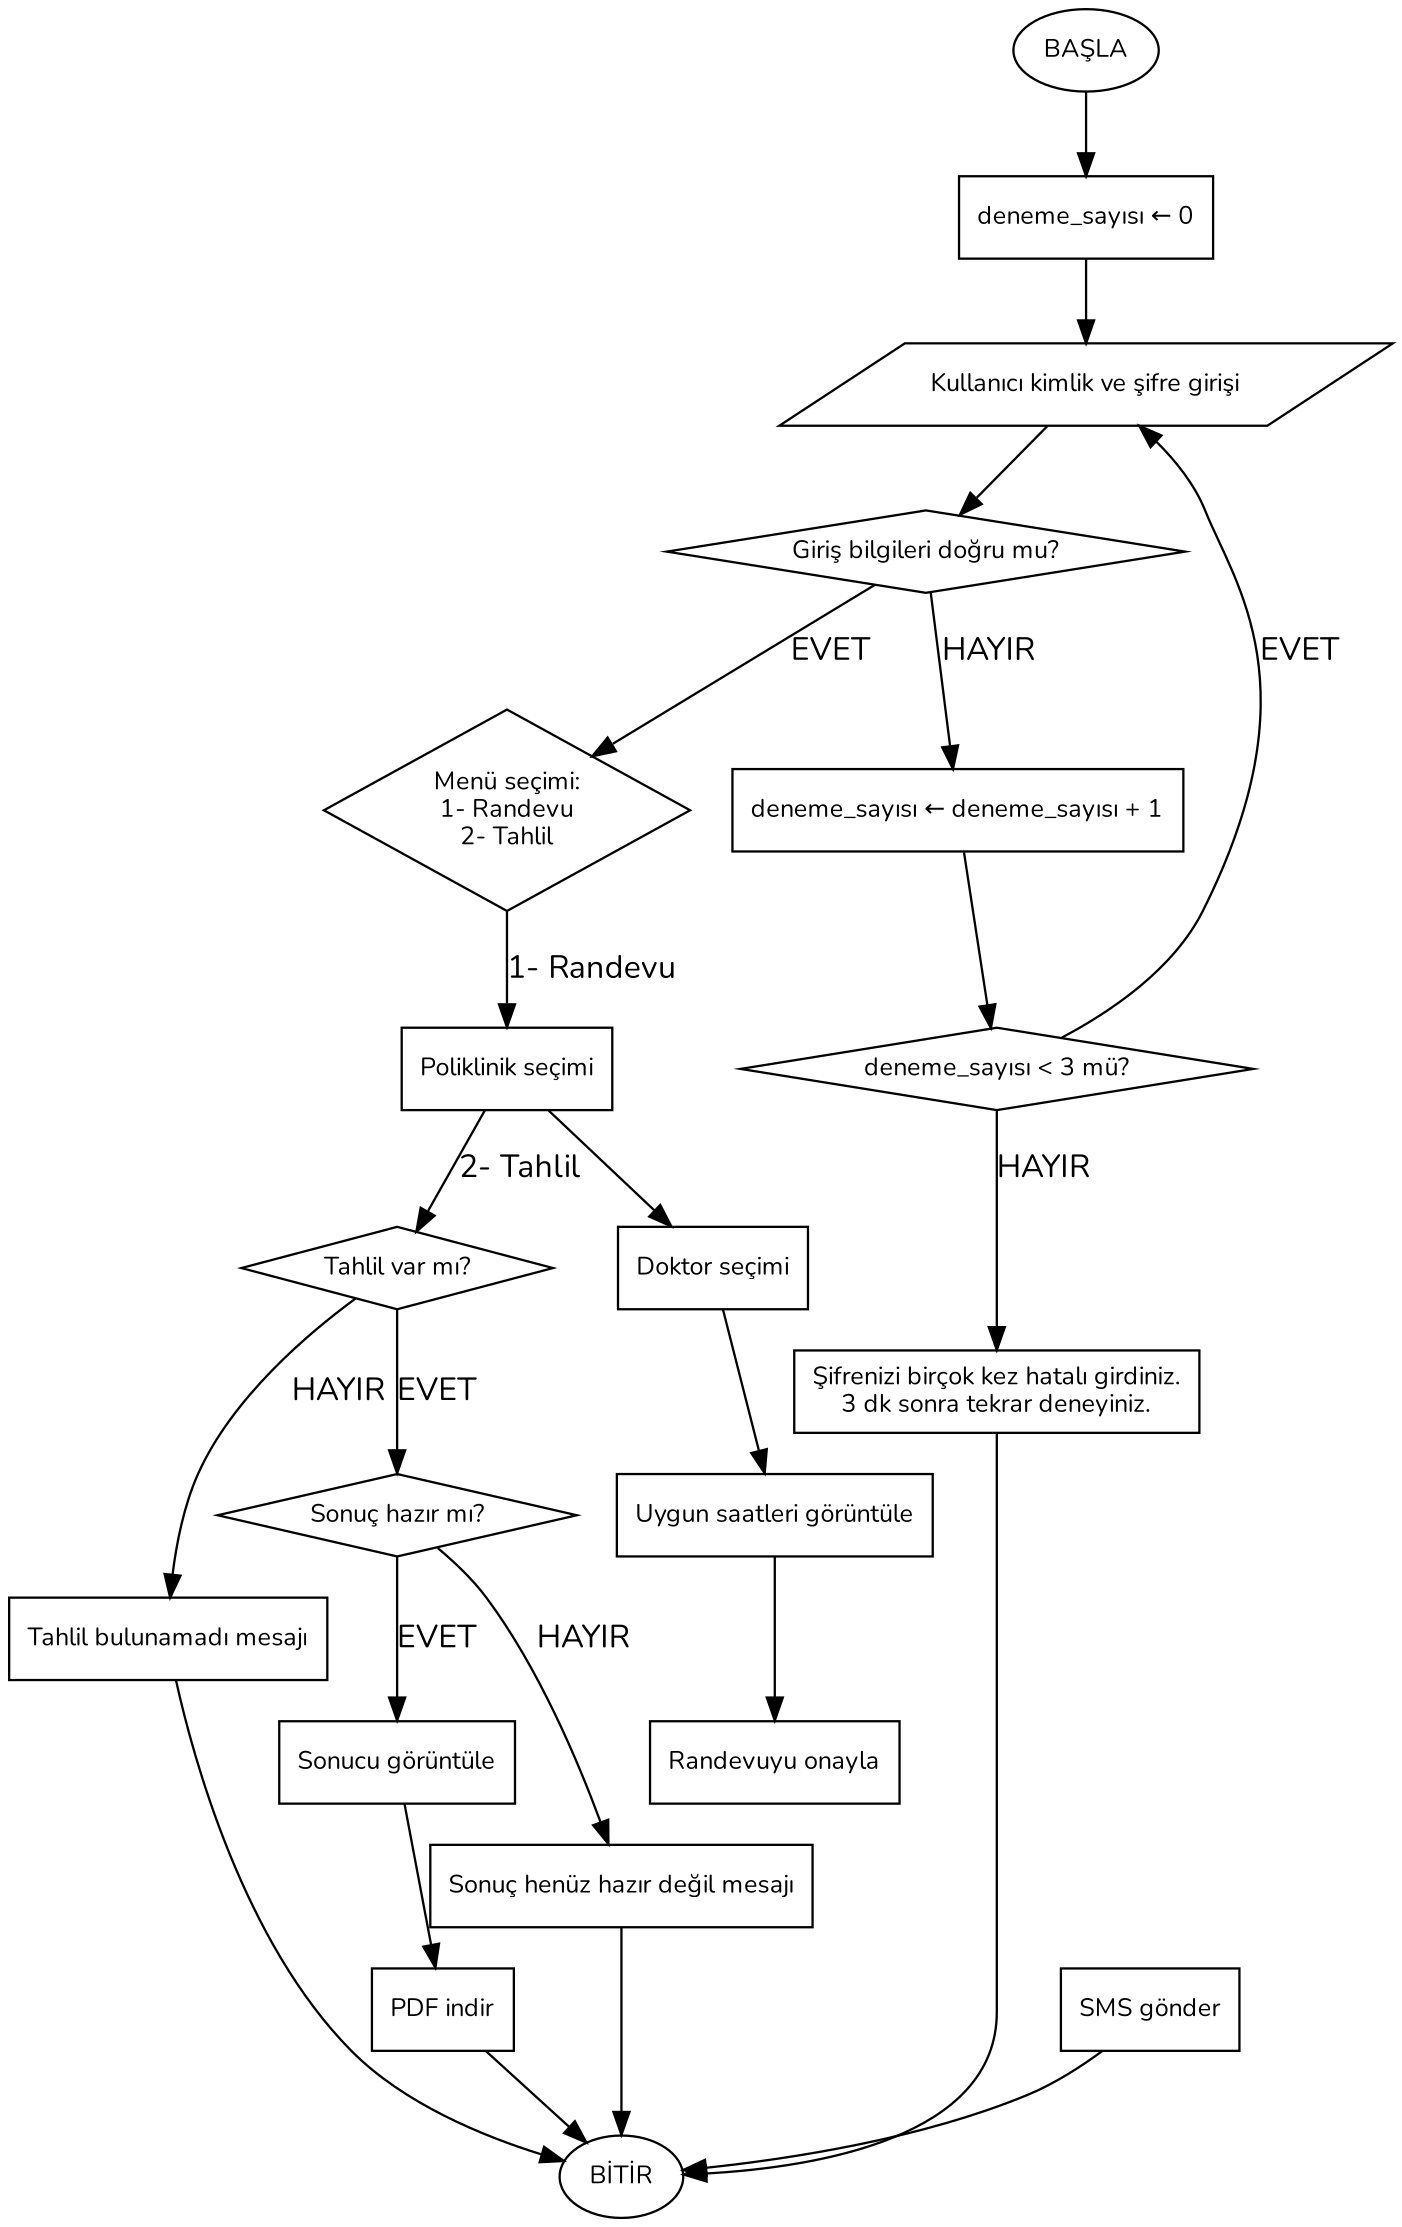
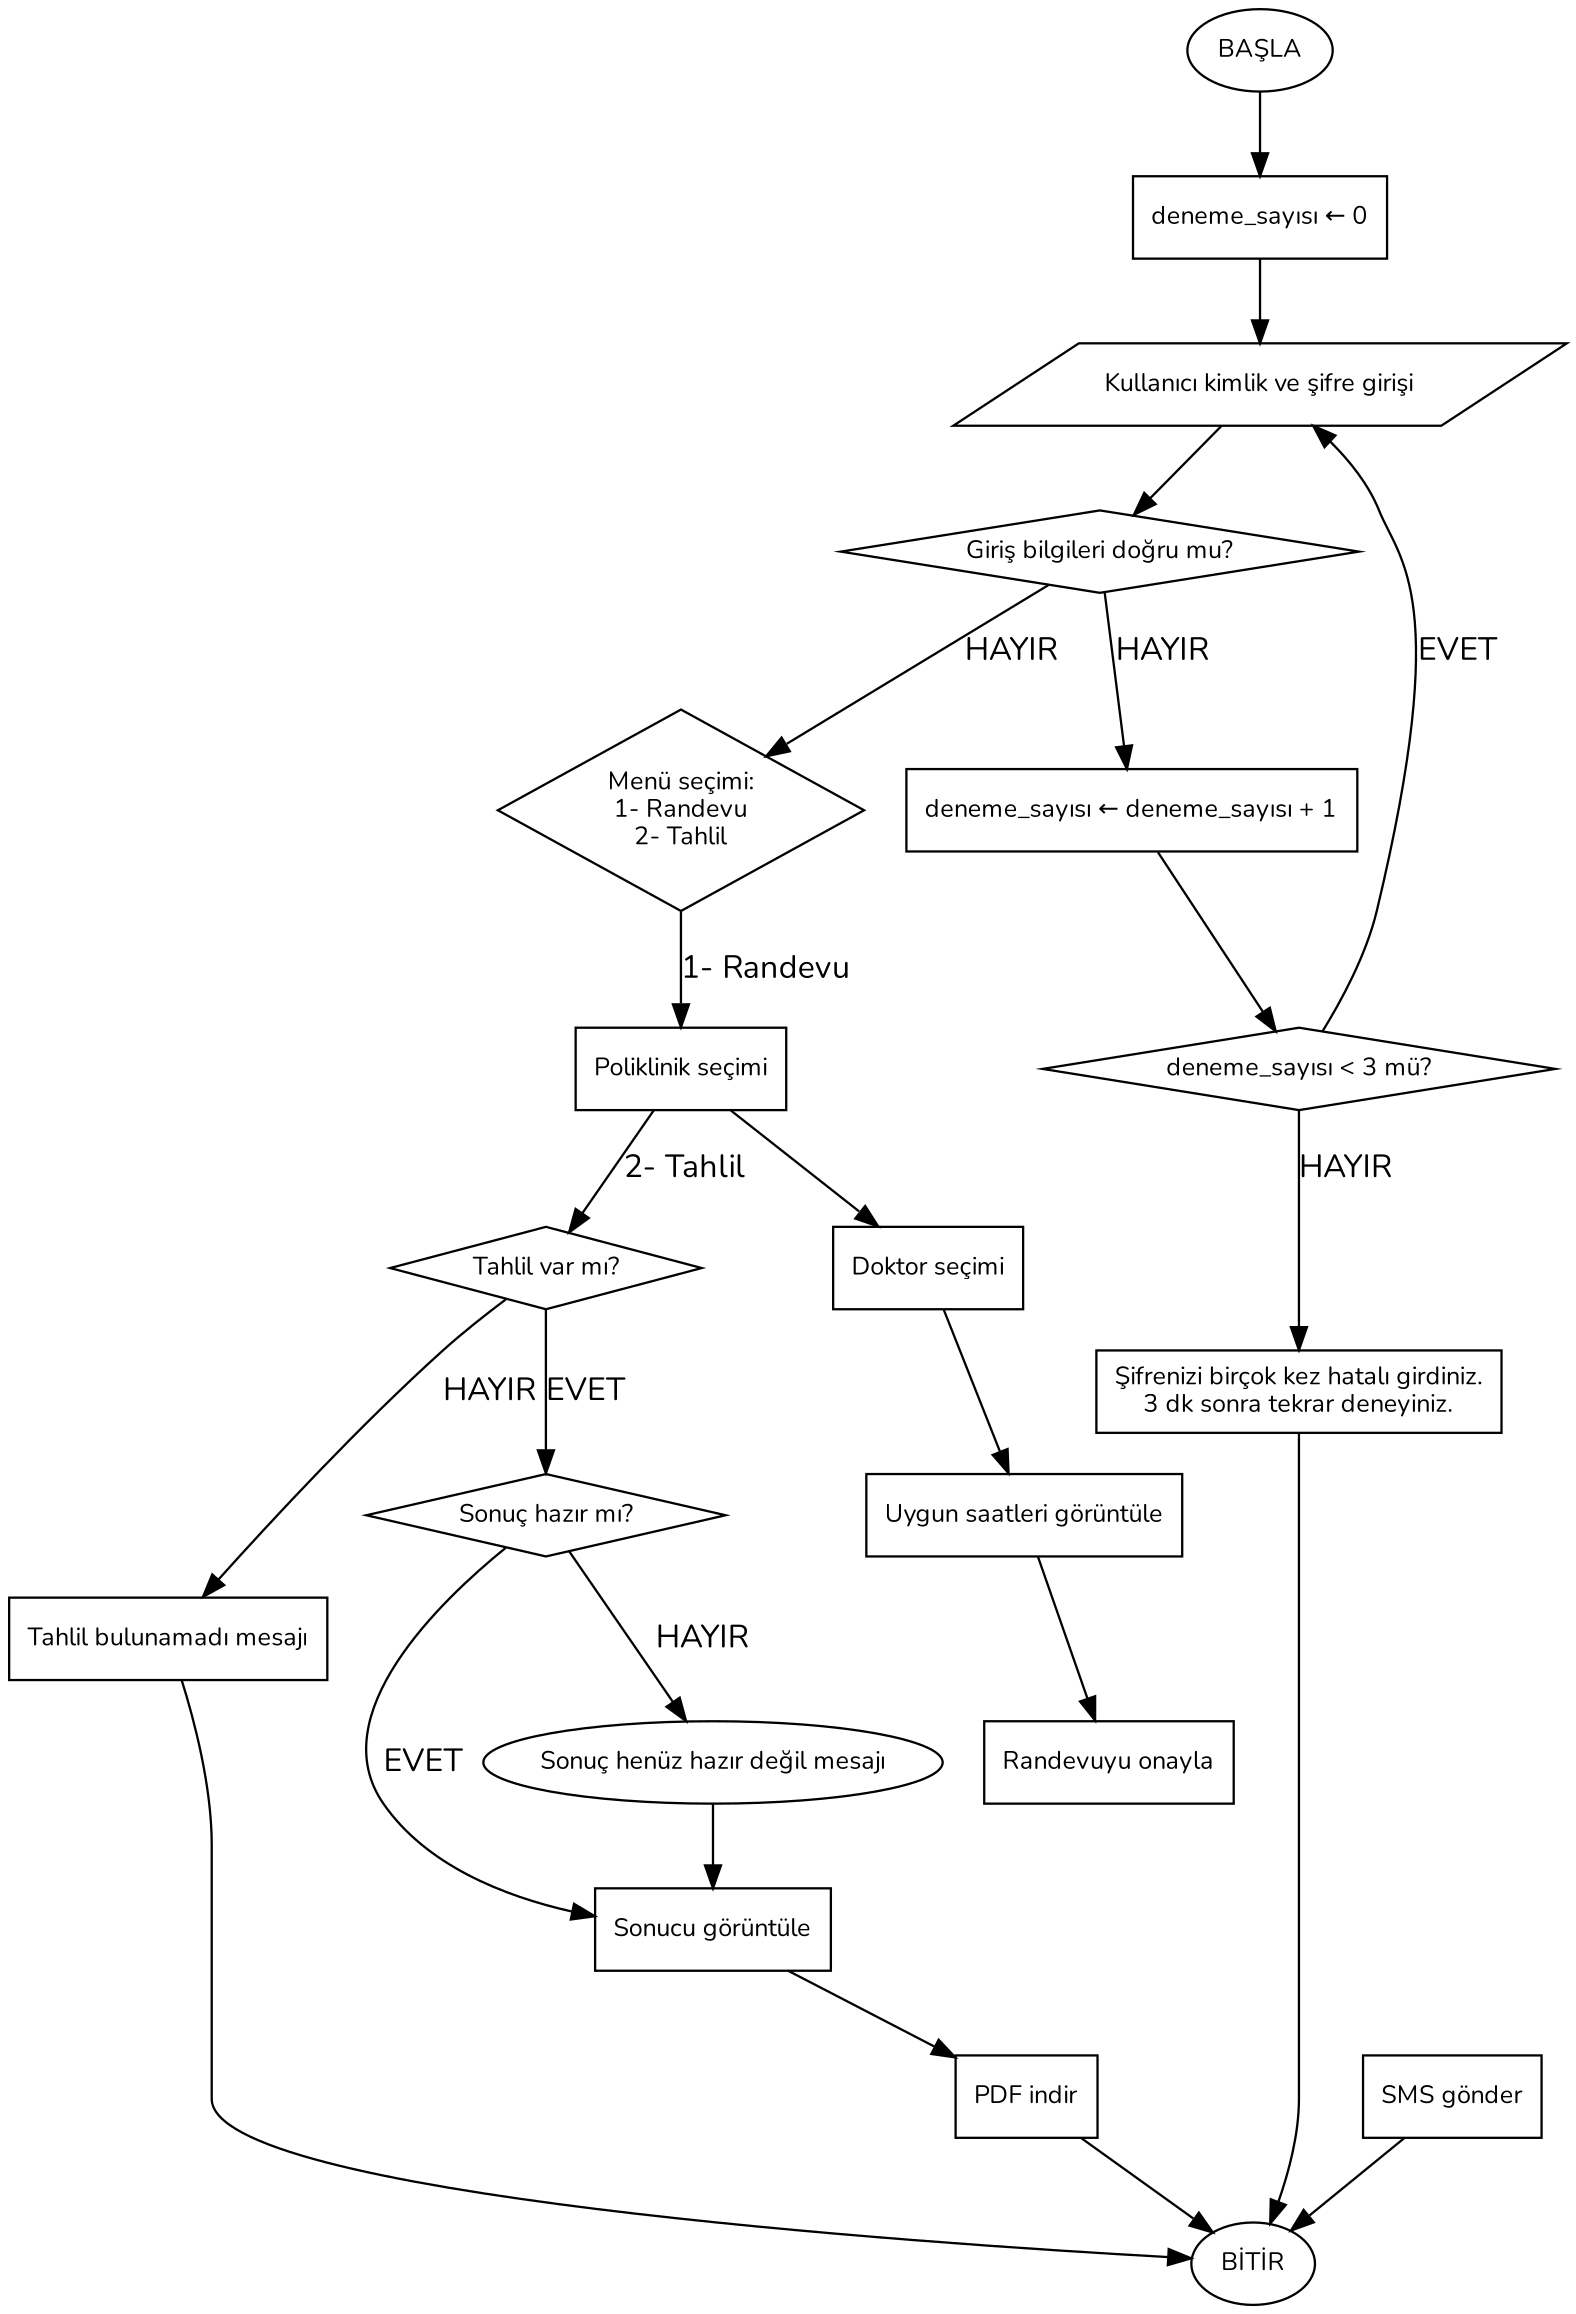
(831, 651) -> (1012, 651)
(621, 1886) -> (713, 1762)
(621, 2020) -> (713, 1835)
